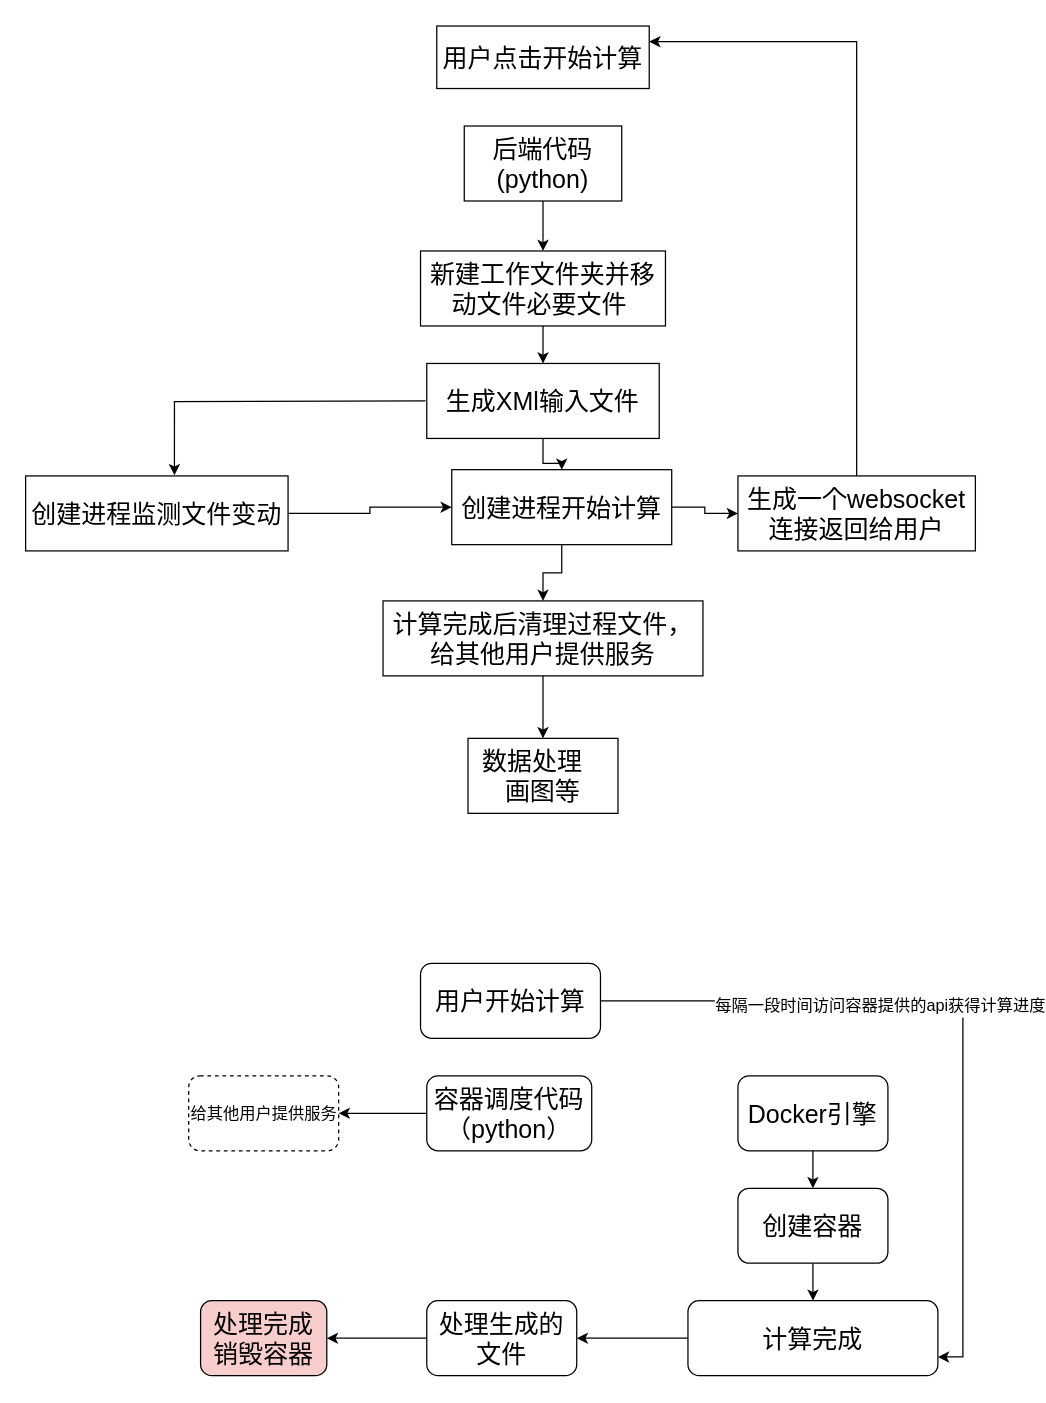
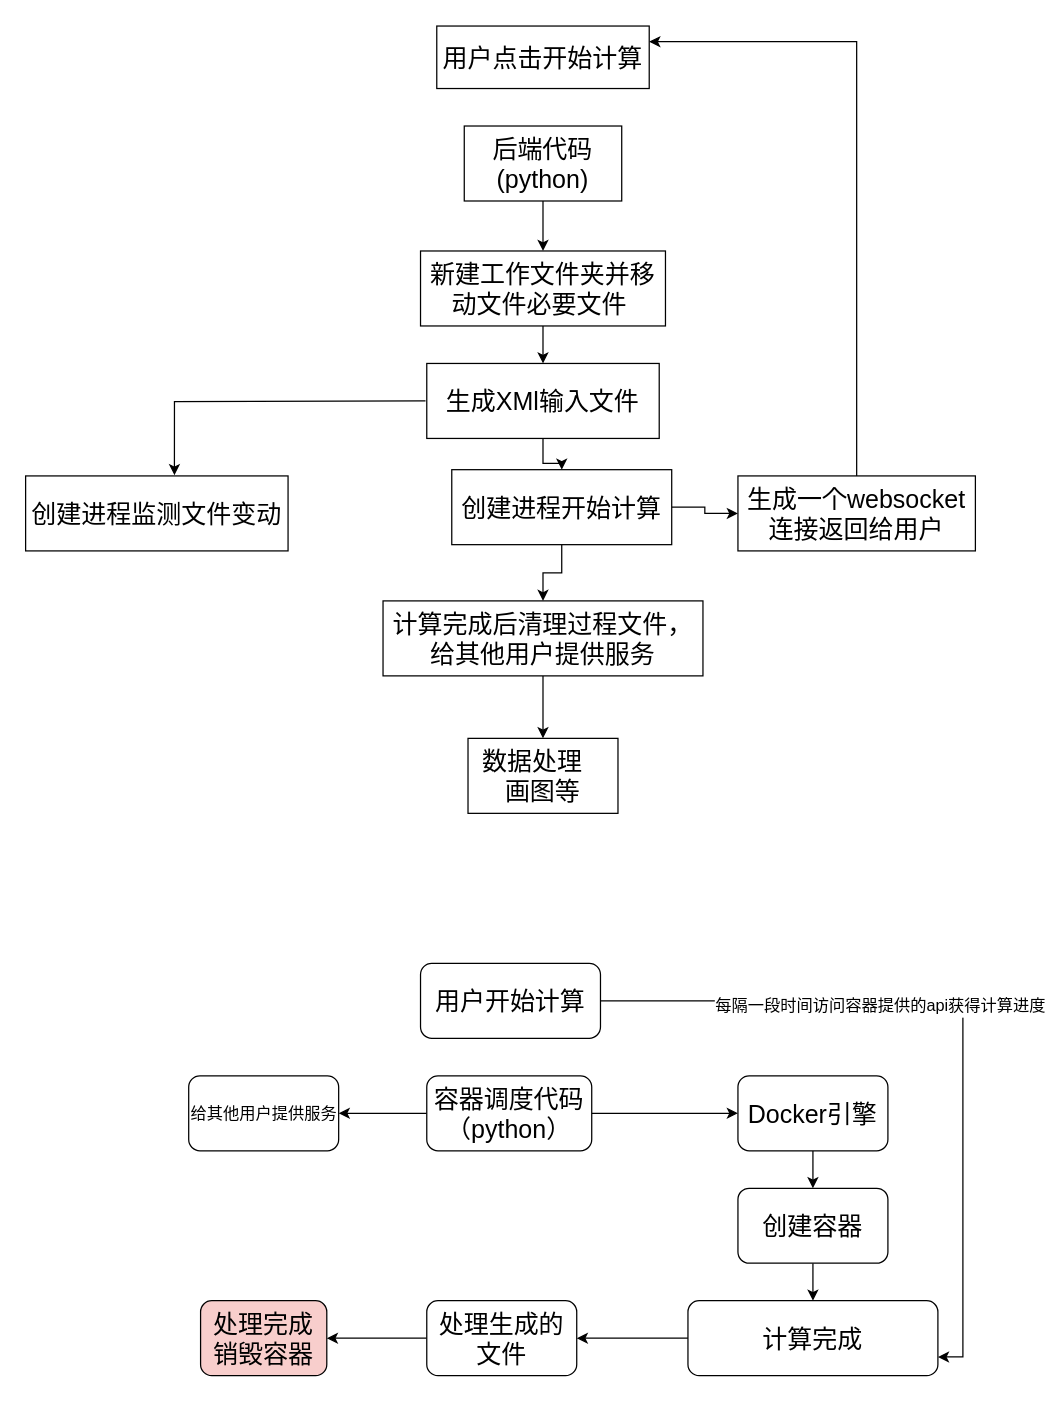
(369, 513) -> none
(264, 1113) -> (264, 1113)
none -> (661, 1113)
